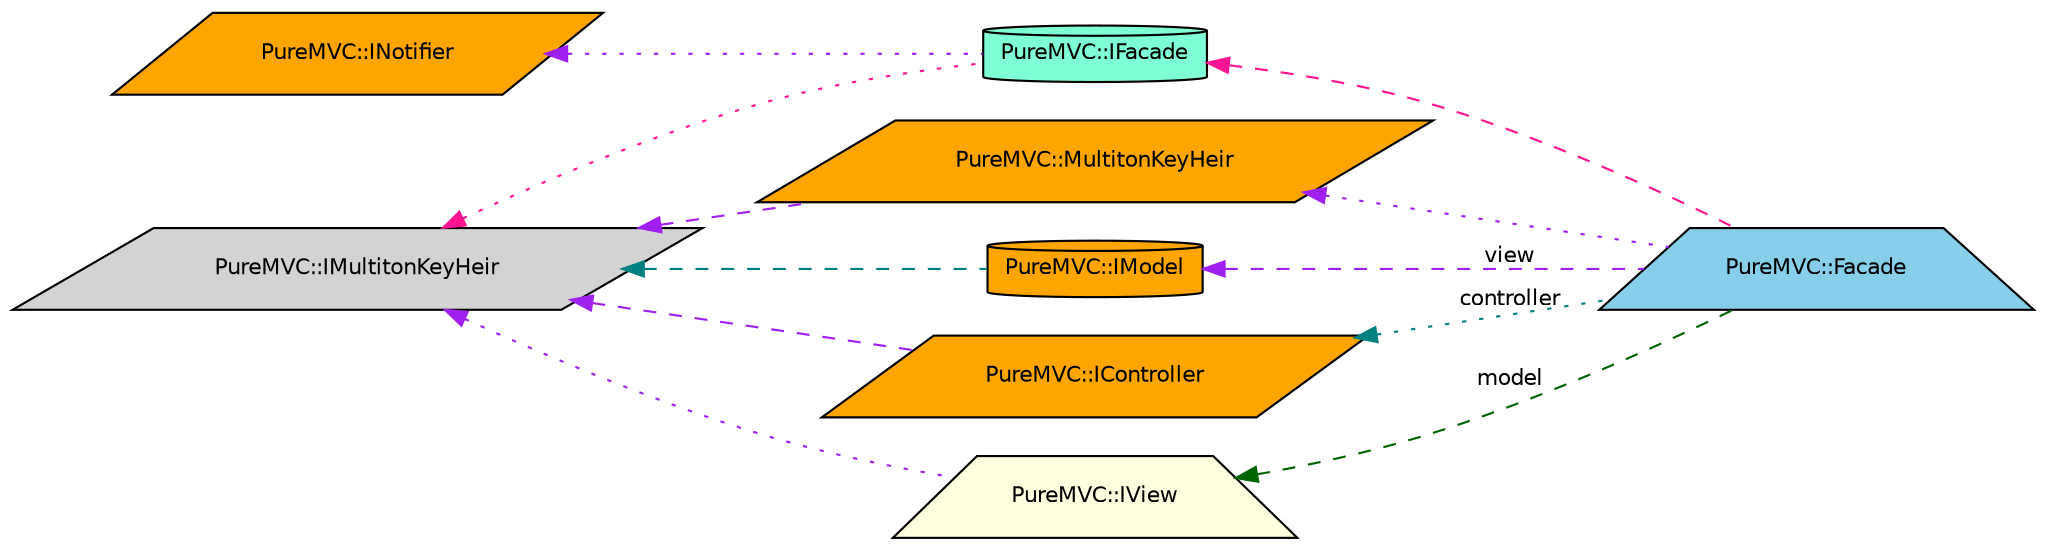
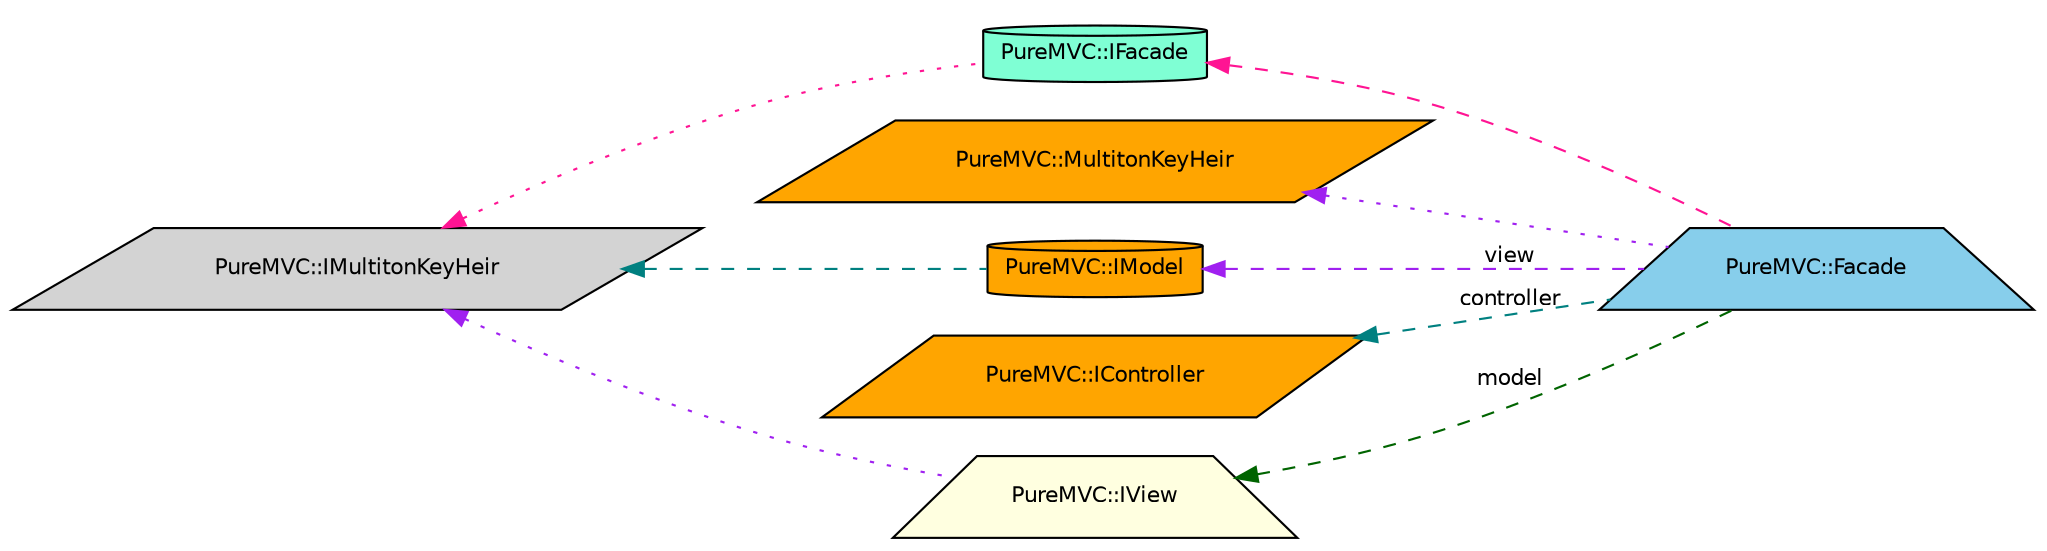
(358, 54) -> none
(737, 214) -> none
(1494, 317) -> (1494, 317)
(756, 327) -> none
